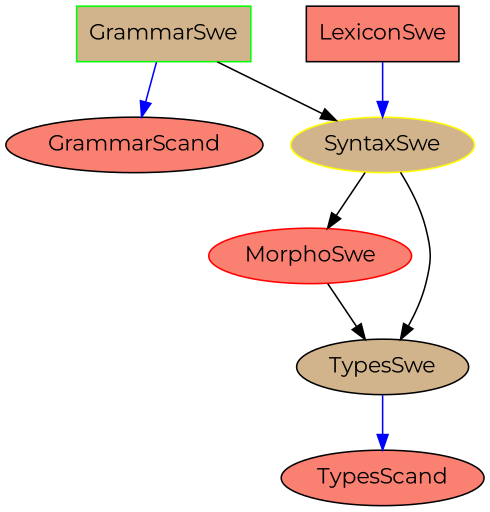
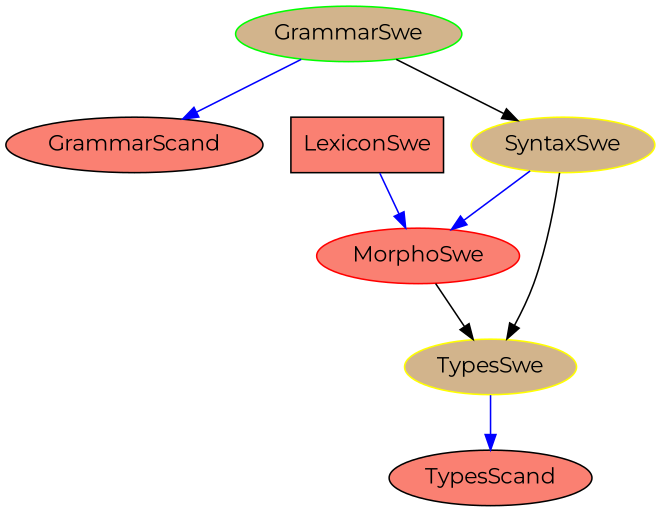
(164, 34) -> (349, 34)
(383, 82) -> (389, 194)
(351, 194) -> (497, 196)
(383, 367) -> (491, 367)
